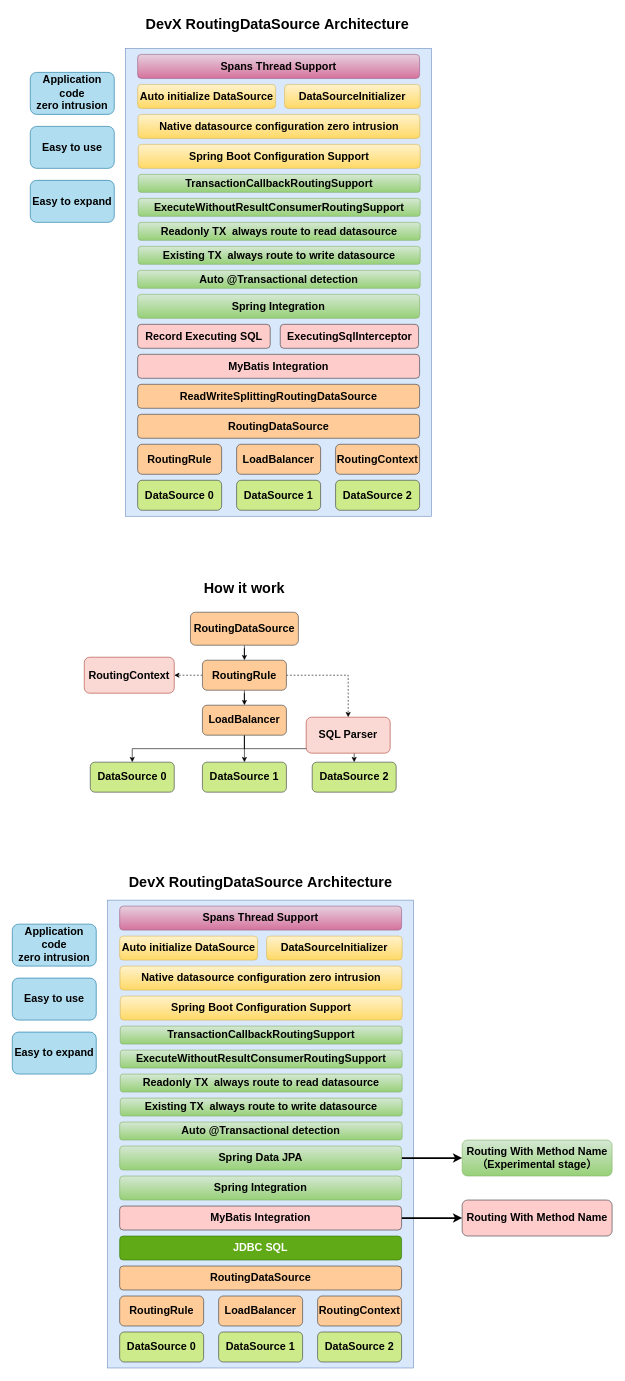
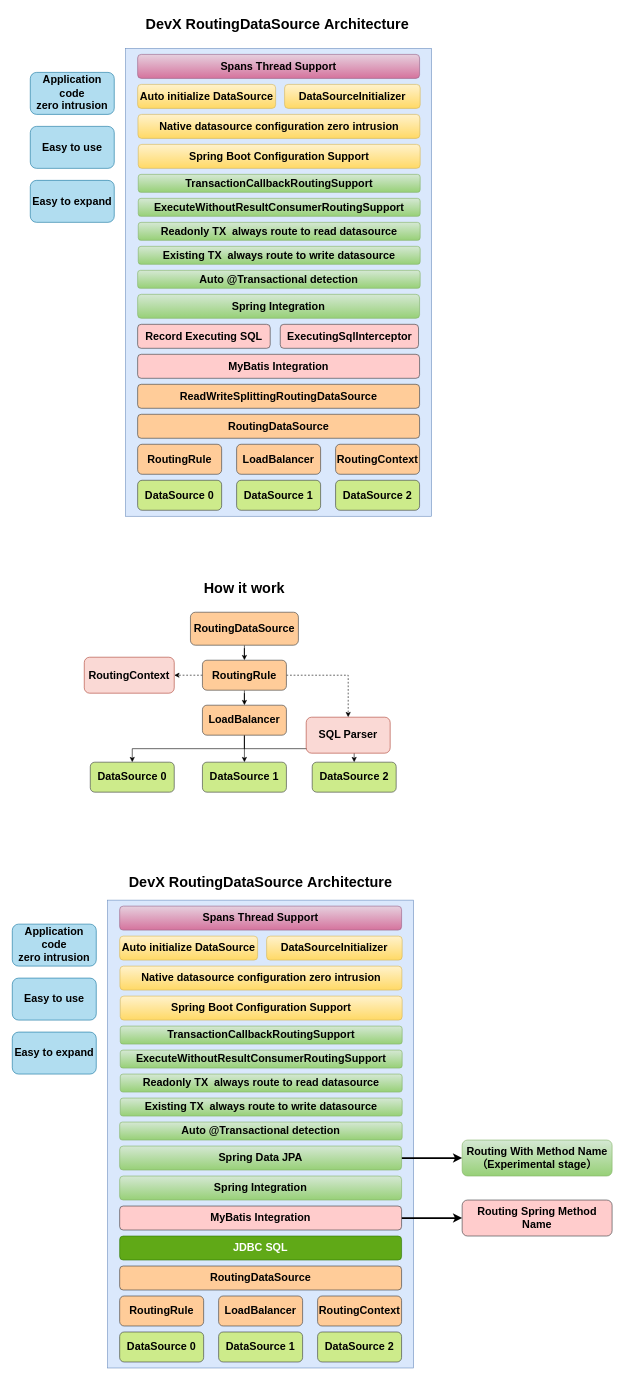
(537, 1218) -> (537, 1218)
